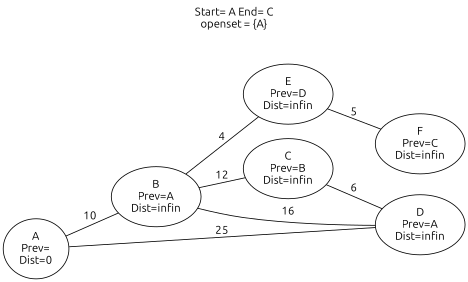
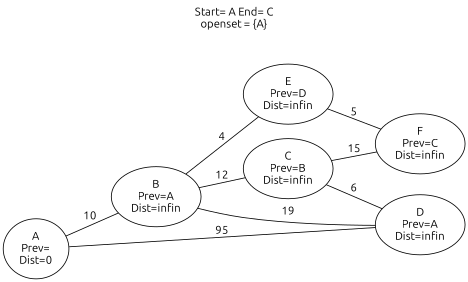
none -> (354, 156)
(288, 212) -> (288, 212)
(222, 231) -> (222, 231)
